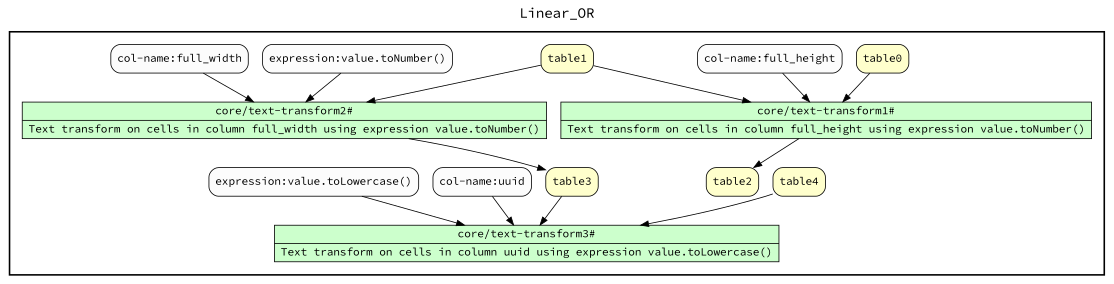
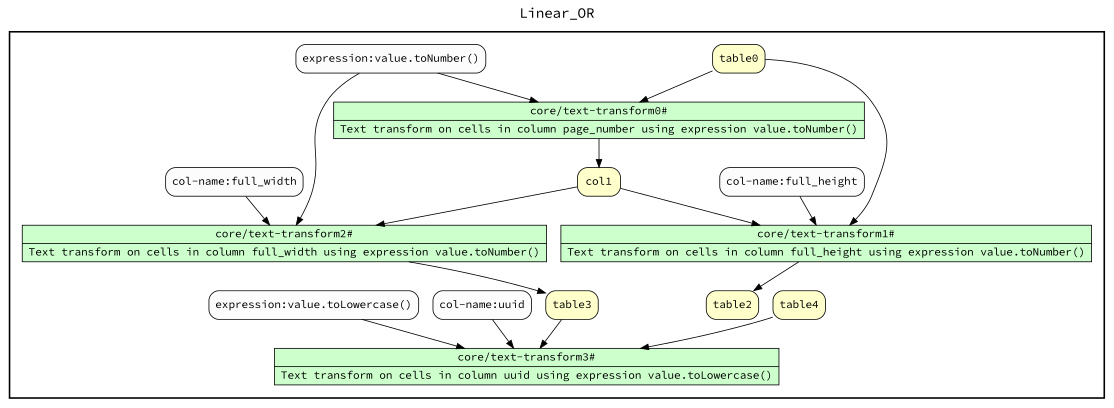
(567, 59) -> (599, 182)
none -> (599, 120)
